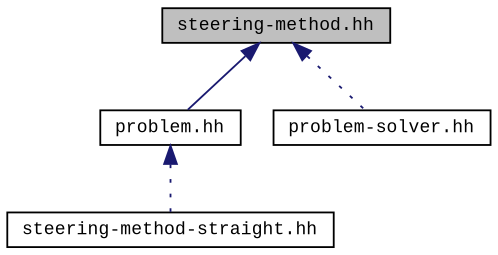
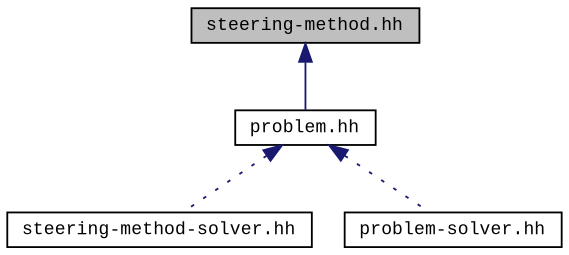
(336, 83) -> (387, 184)
(171, 230) -> (160, 230)
